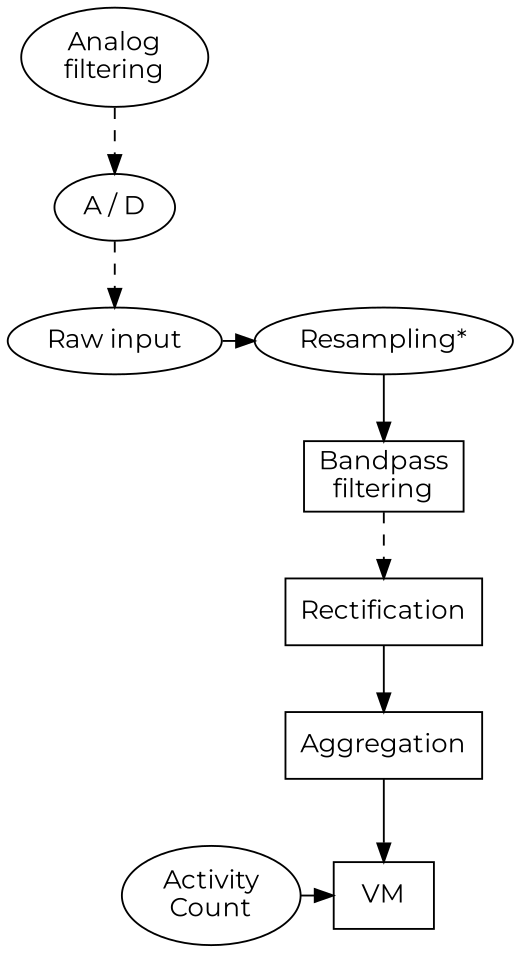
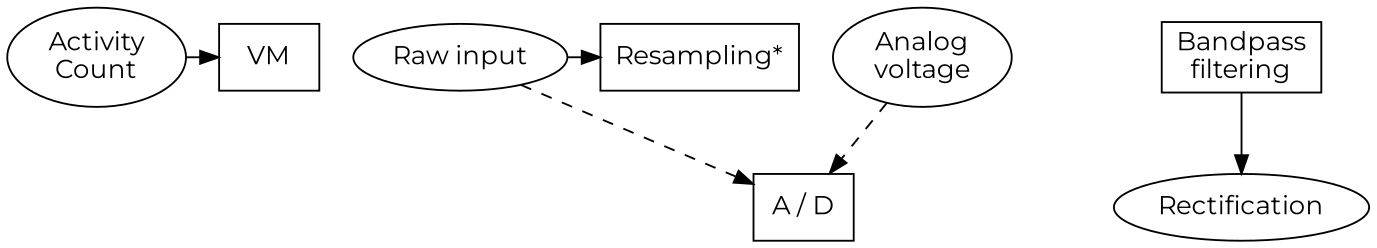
(115, 57) -> (922, 57)
(115, 207) -> (804, 207)
(115, 265) -> (628, 131)
(384, 341) -> (700, 57)
(384, 398) -> none
(384, 536) -> (1242, 124)
(384, 612) -> (1242, 207)
(384, 745) -> none
